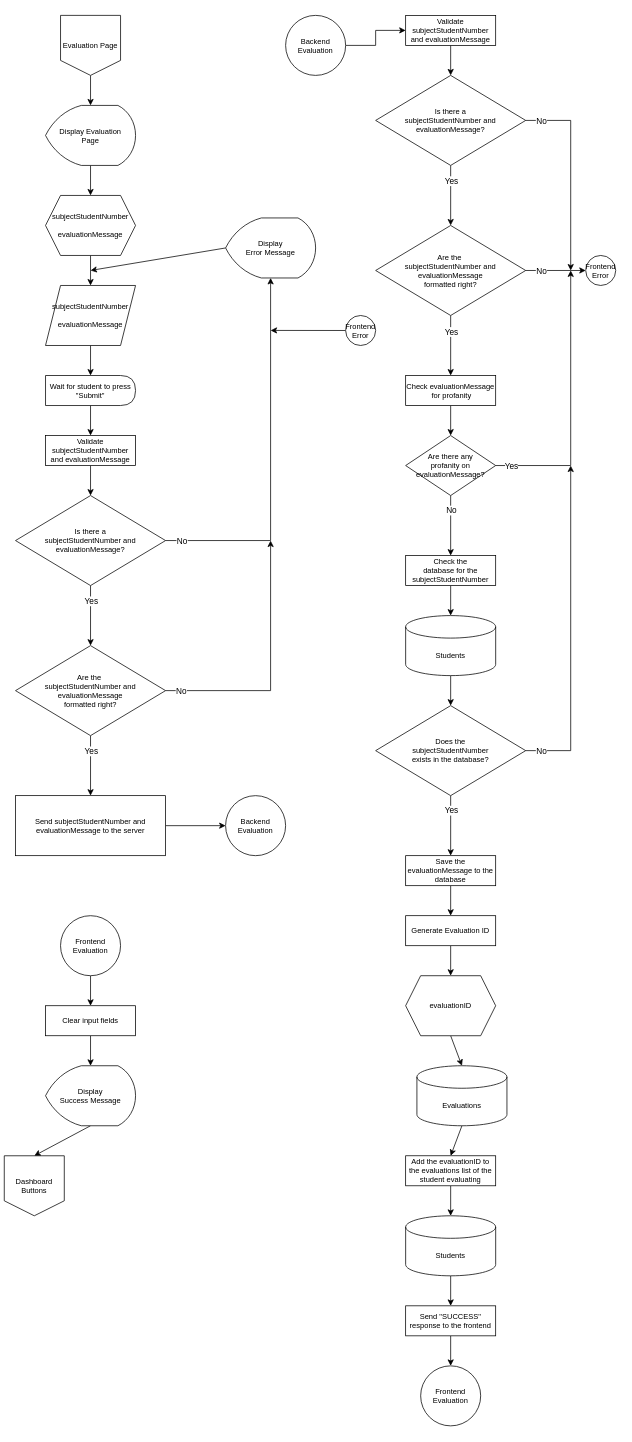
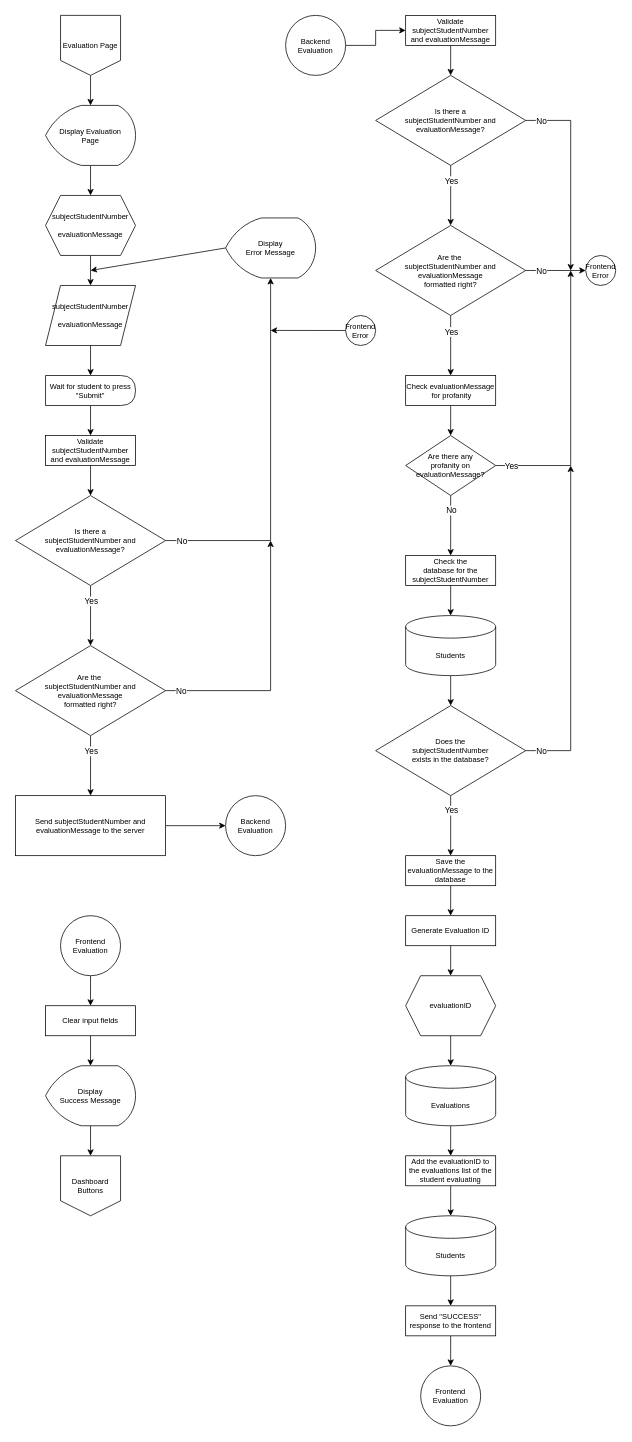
(462, 1095) -> (450, 1095)
(34, 1185) -> (90, 1185)
